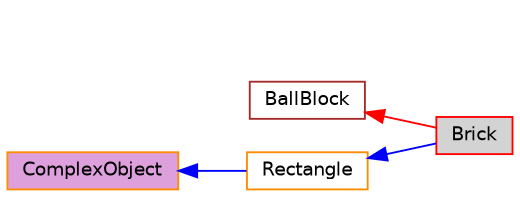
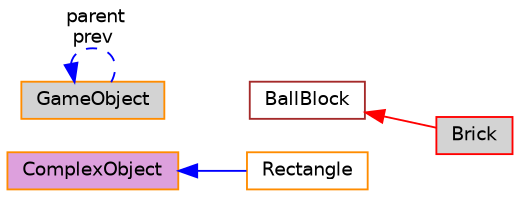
none -> (93, 100)
(411, 149) -> none
